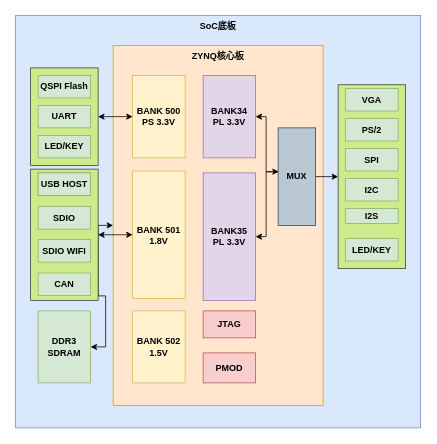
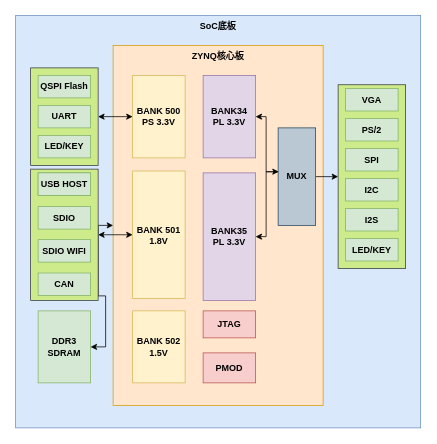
(372, 216) -> (372, 220)
